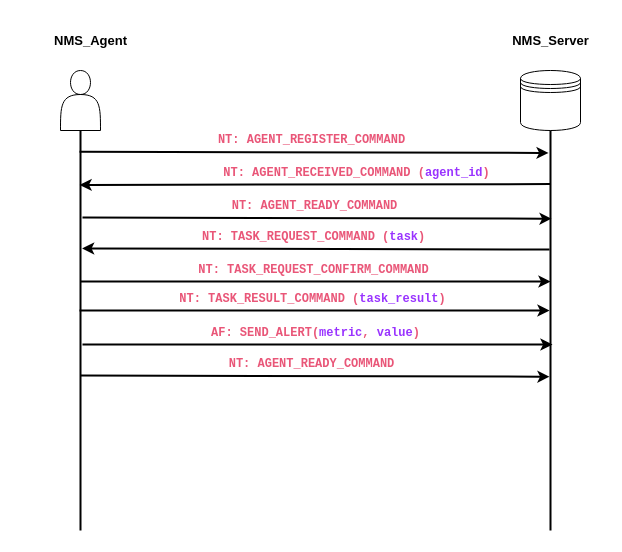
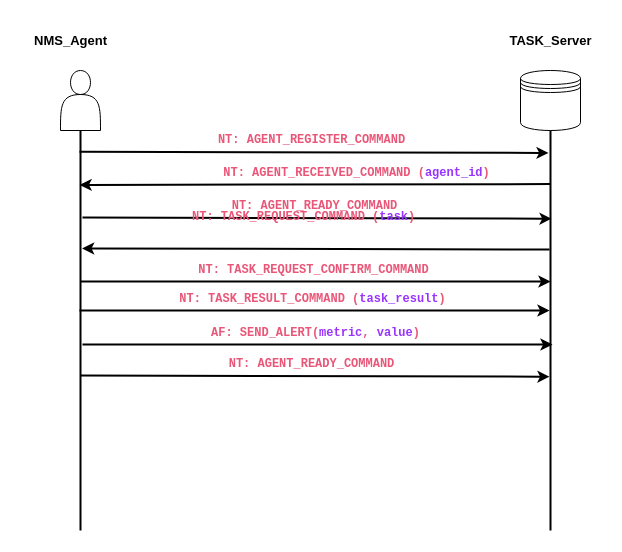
(91, 41) -> (71, 41)
(551, 41) -> (551, 41)
(336, 244) -> (326, 224)
